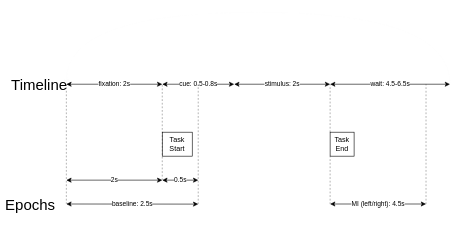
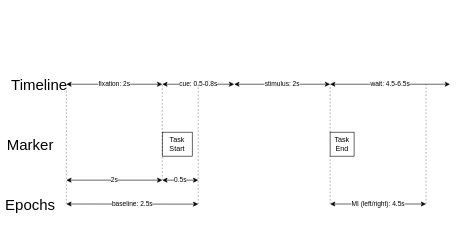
none -> (30, 144)
